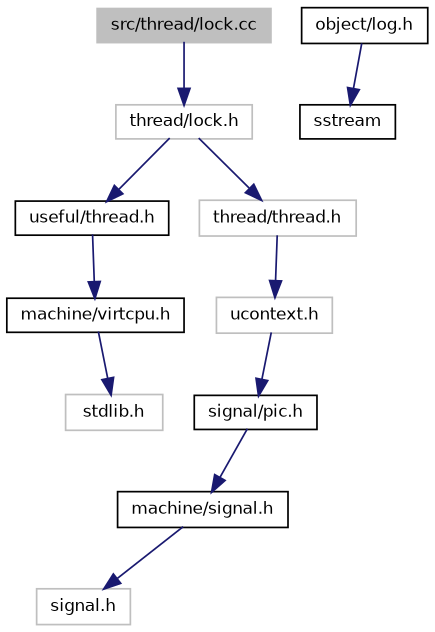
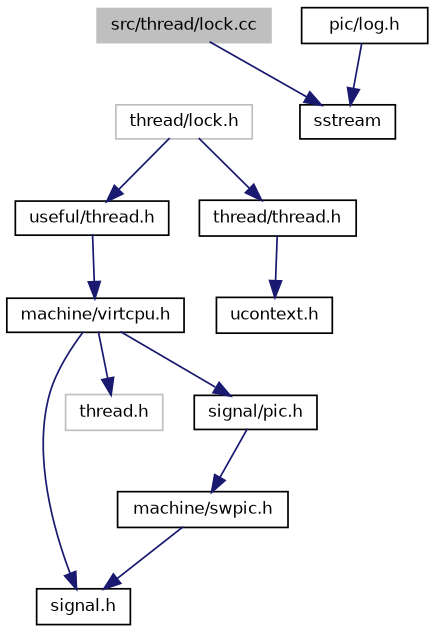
(365, 26) -> (365, 26)
(184, 65) -> (258, 69)
(278, 218) -> (278, 218)
(274, 315) -> (274, 315)
(267, 356) -> (168, 359)
(114, 412) -> (114, 412)
none -> (44, 450)
(203, 510) -> (203, 510)
(84, 607) -> (84, 607)
